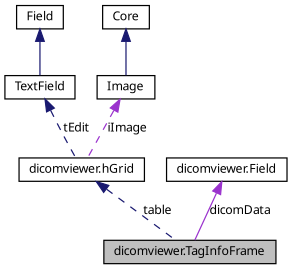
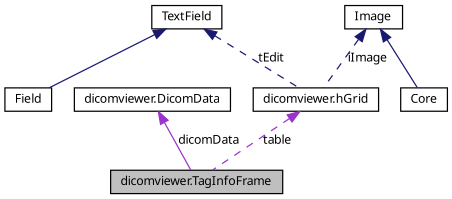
(40, 58) -> (102, 61)
(126, 58) -> (402, 64)
(101, 134) -> (341, 64)
(227, 170) -> (152, 100)
(141, 215) -> (251, 144)
